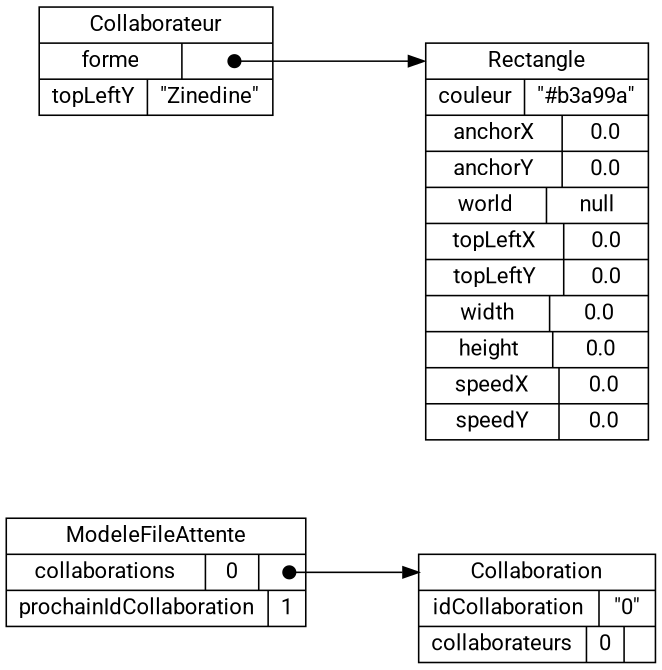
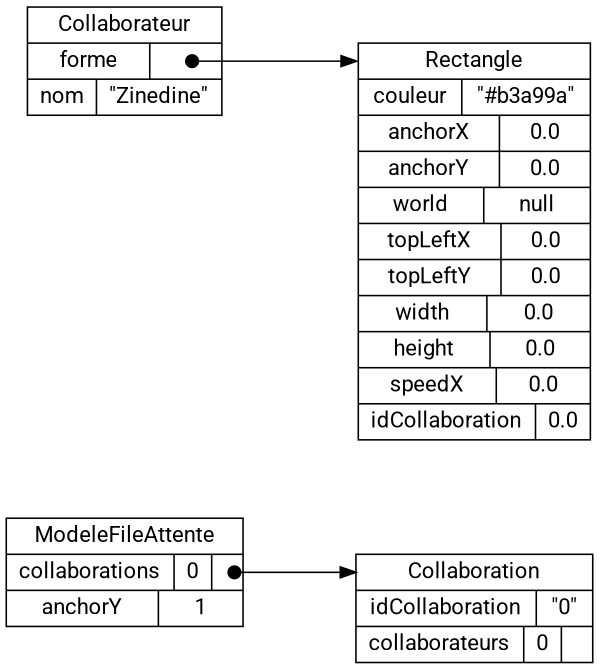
(93, 96) -> (62, 96)
(492, 421) -> (447, 421)
(137, 608) -> (82, 608)
